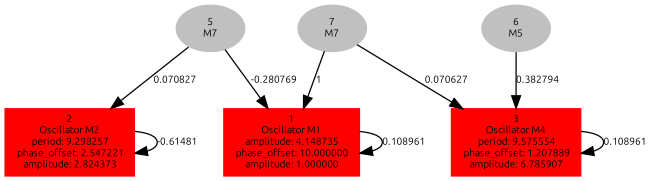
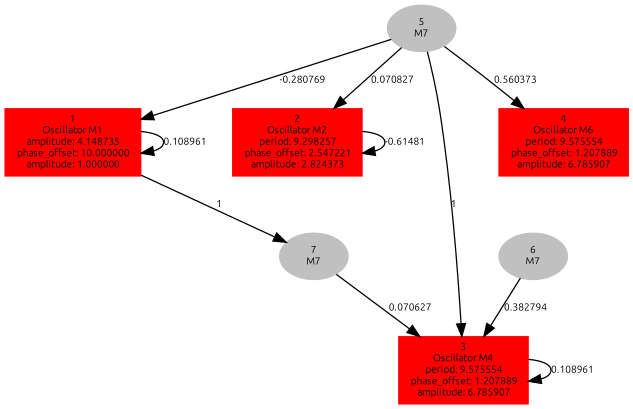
(516, 33) -> (533, 261)
(316, 74) -> (208, 206)
none -> (564, 142)
none -> (450, 187)
